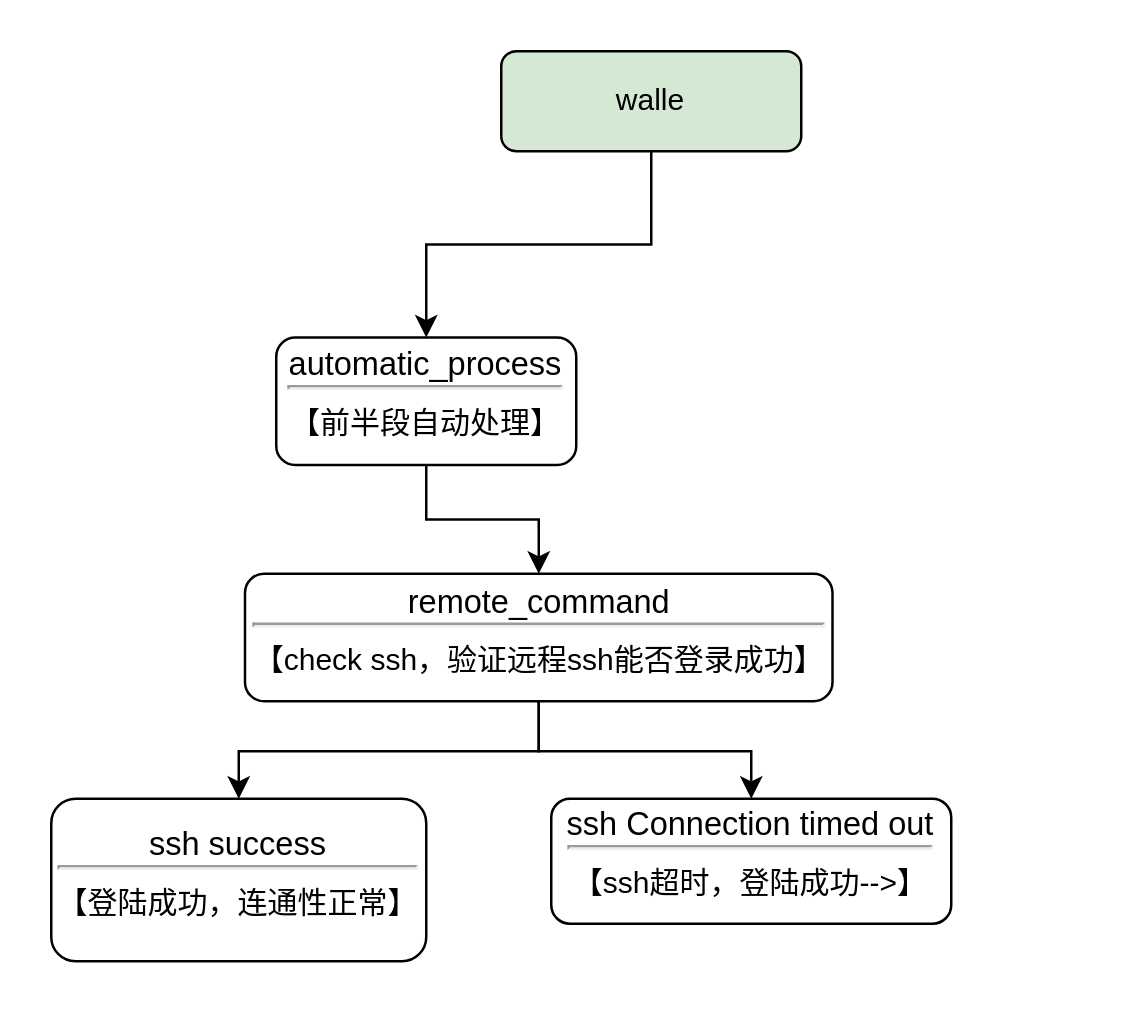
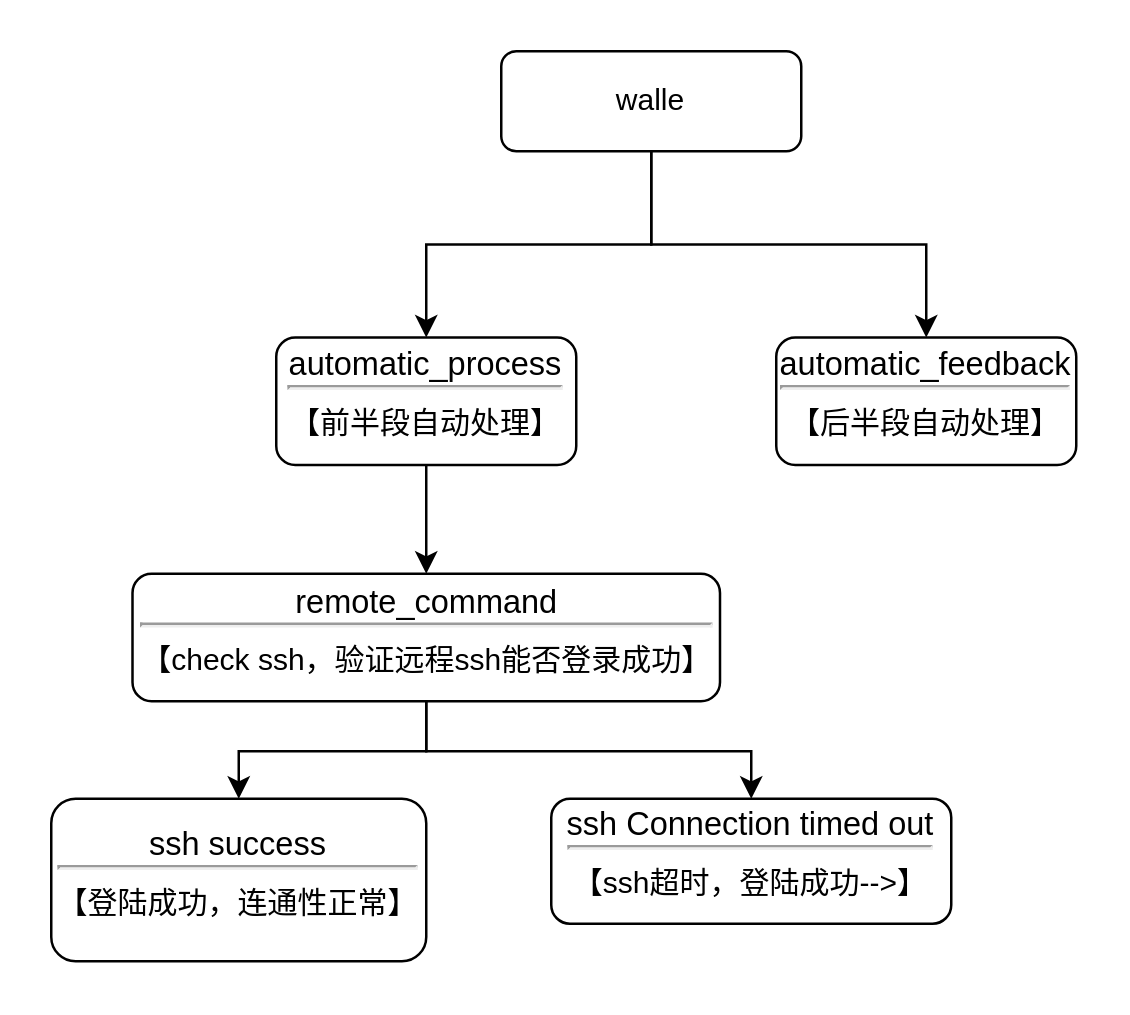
(651, 101) -> (651, 101)
none -> (829, 245)
none -> (926, 401)
(539, 638) -> (426, 638)
